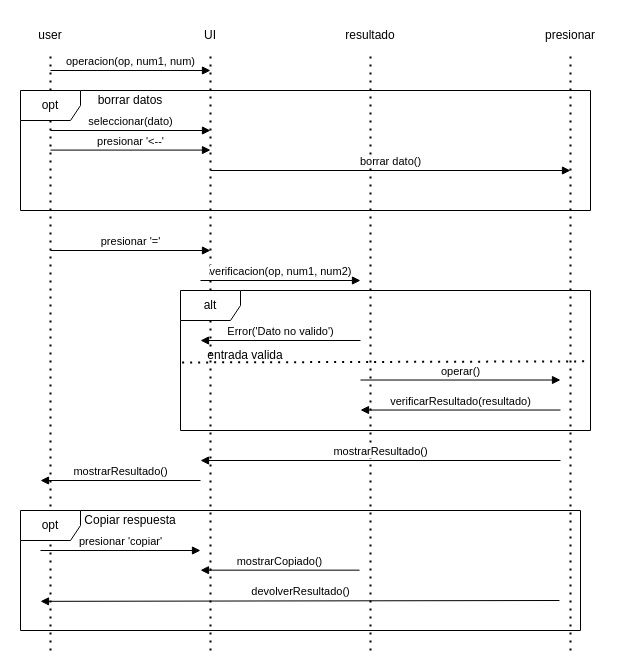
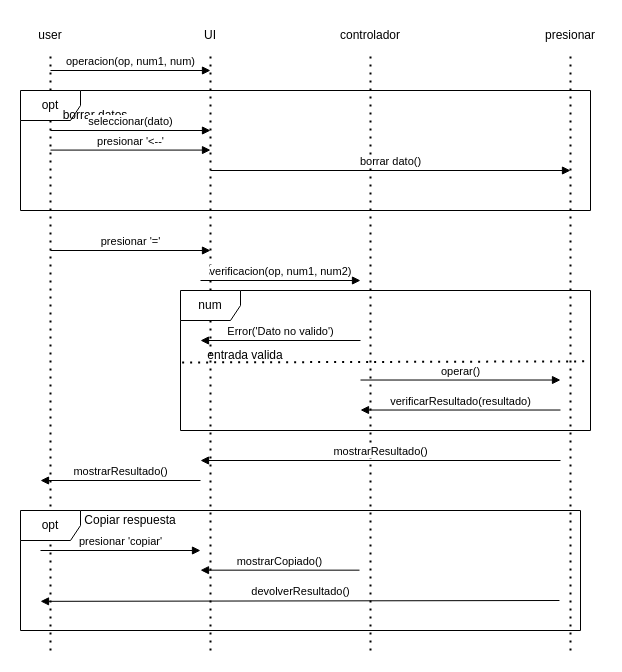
(371, 36) -> (371, 36)
(131, 101) -> (96, 116)
(211, 306) -> (211, 306)
